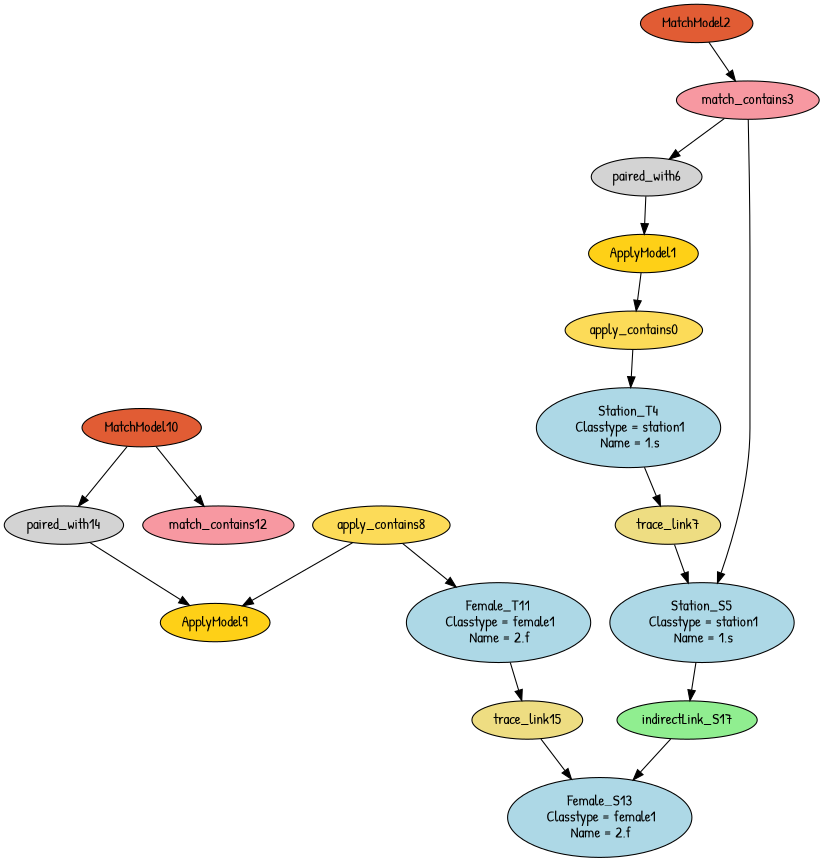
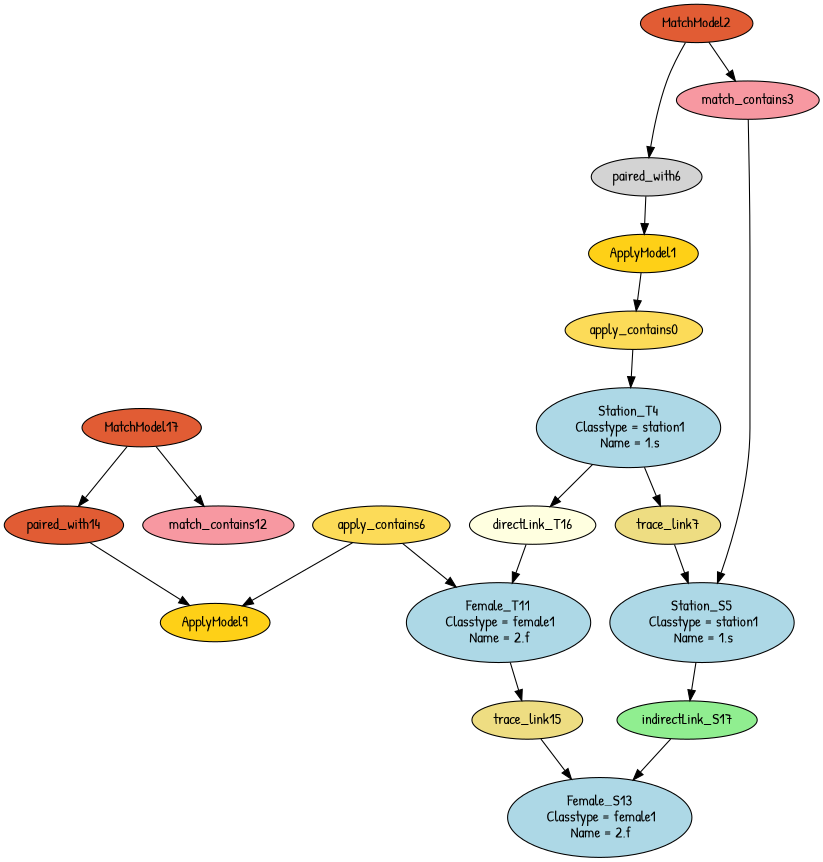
(701, 136) -> (663, 93)
(142, 428) -> (142, 428)
(64, 525) -> (64, 525)
(381, 525) -> (381, 525)
none -> (533, 525)
